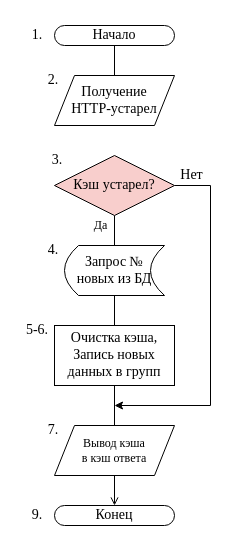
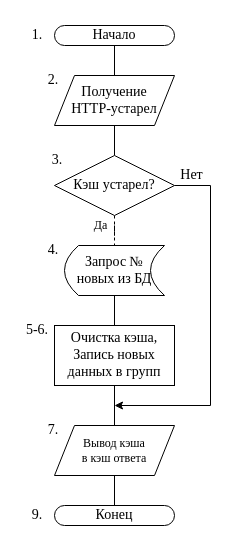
none -> (115, 141)
(115, 186) -> (115, 186)
(115, 234) -> (115, 234)
(115, 500) -> (115, 501)
